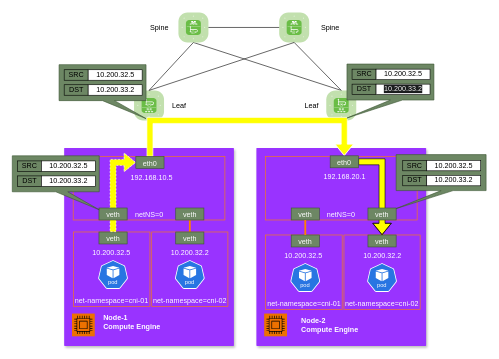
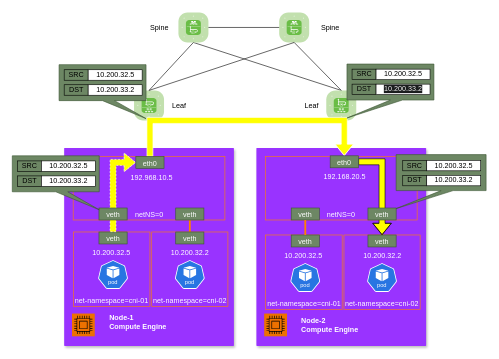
(152, 177) -> (152, 177)
(345, 177) -> (345, 177)
(138, 325) -> (144, 325)
